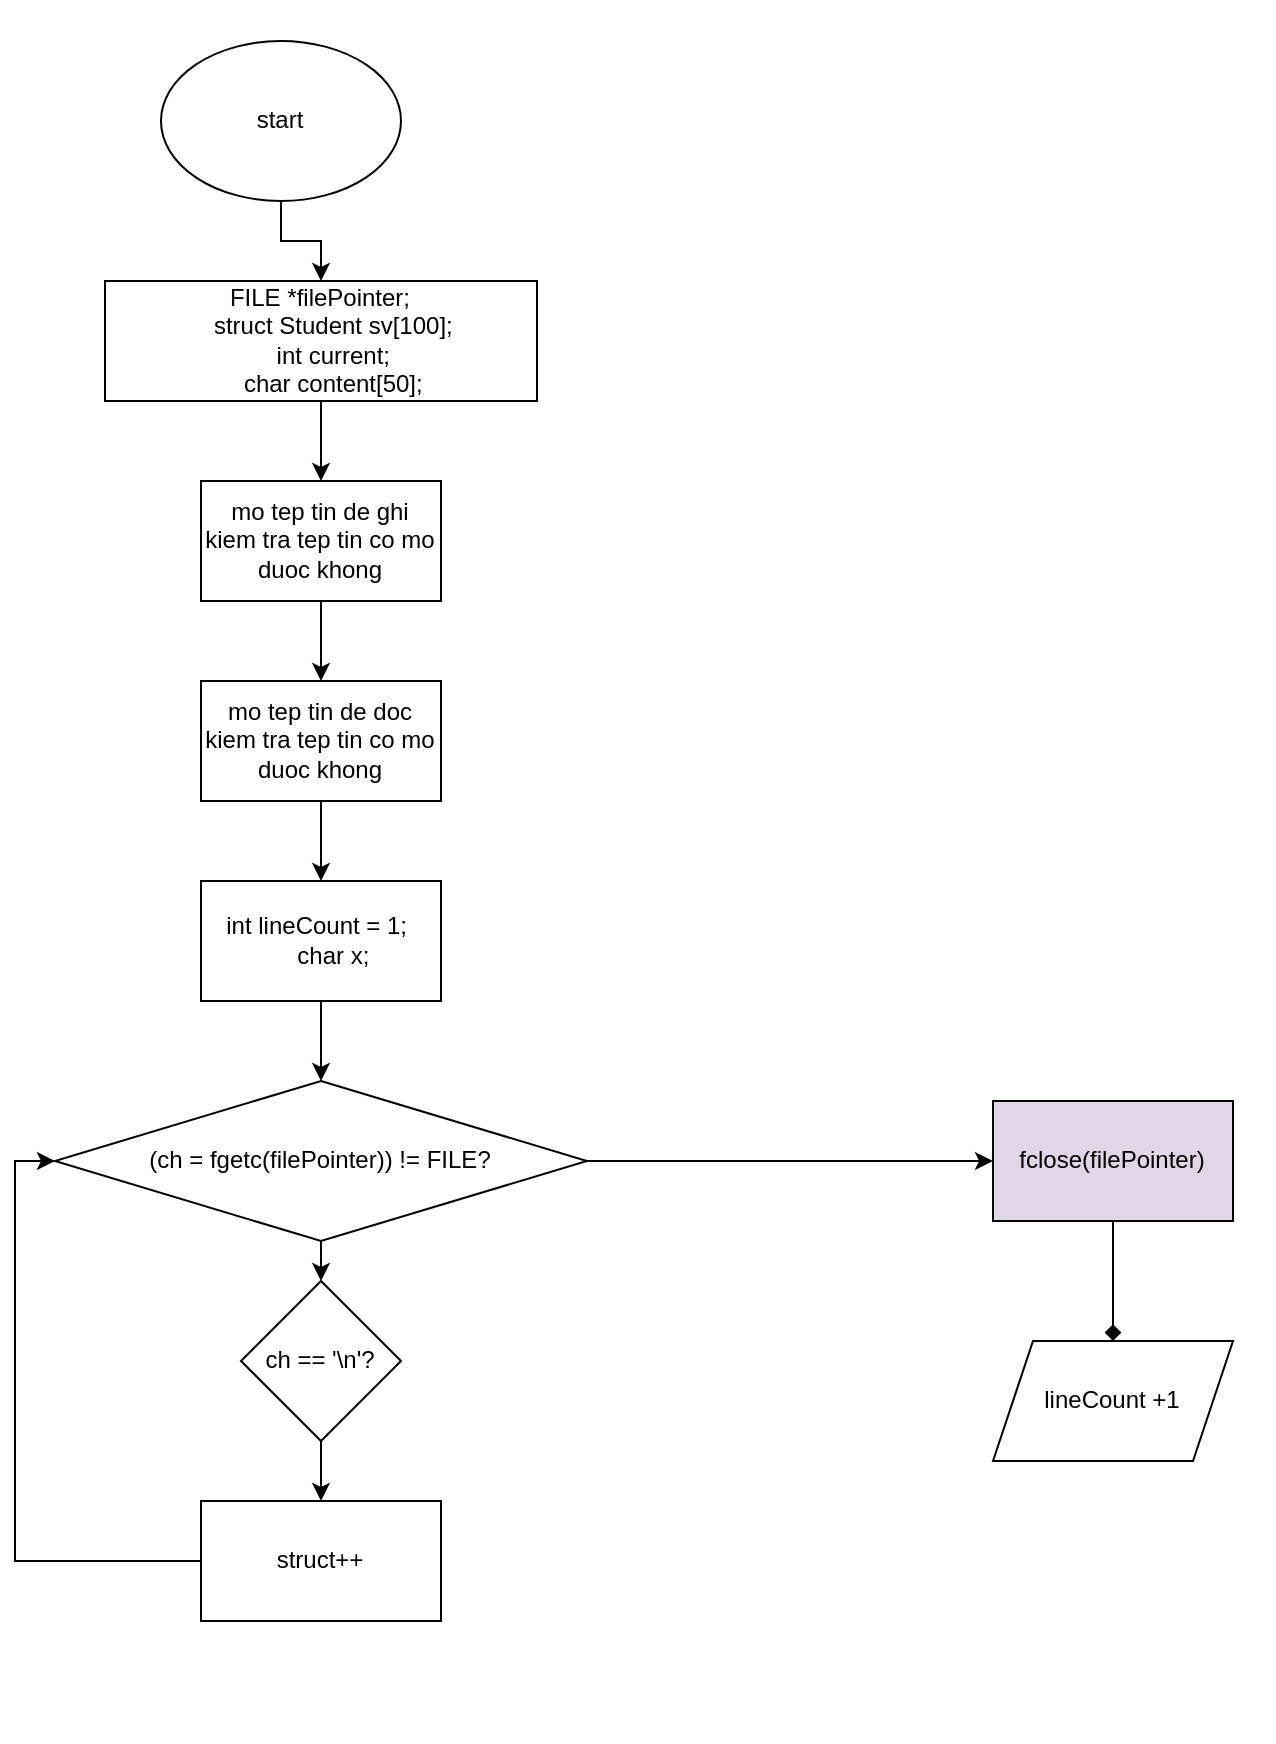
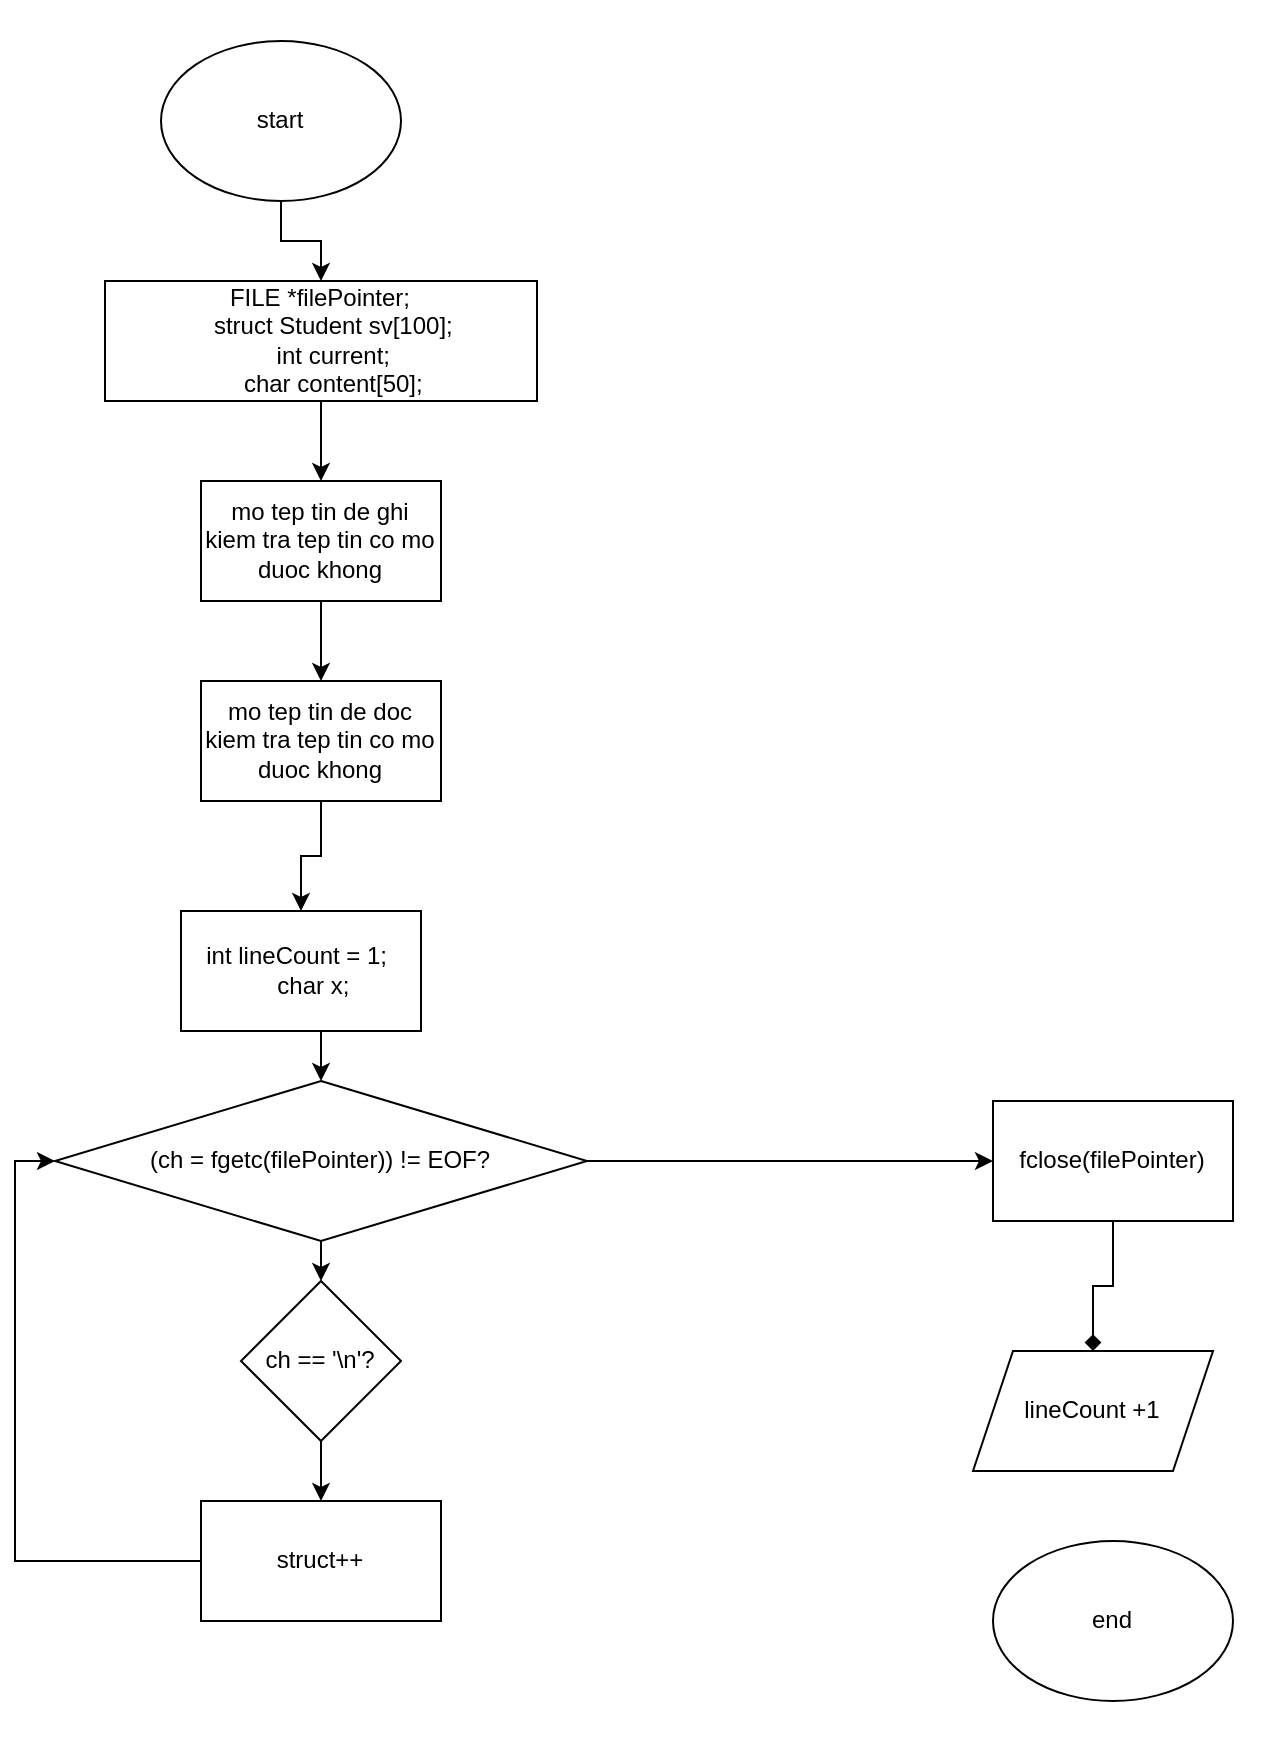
(321, 941) -> (301, 971)
(321, 1161) -> (321, 1161)
(1113, 1161) -> (1113, 1161)
(1113, 1401) -> (1093, 1411)
none -> (1113, 1621)
